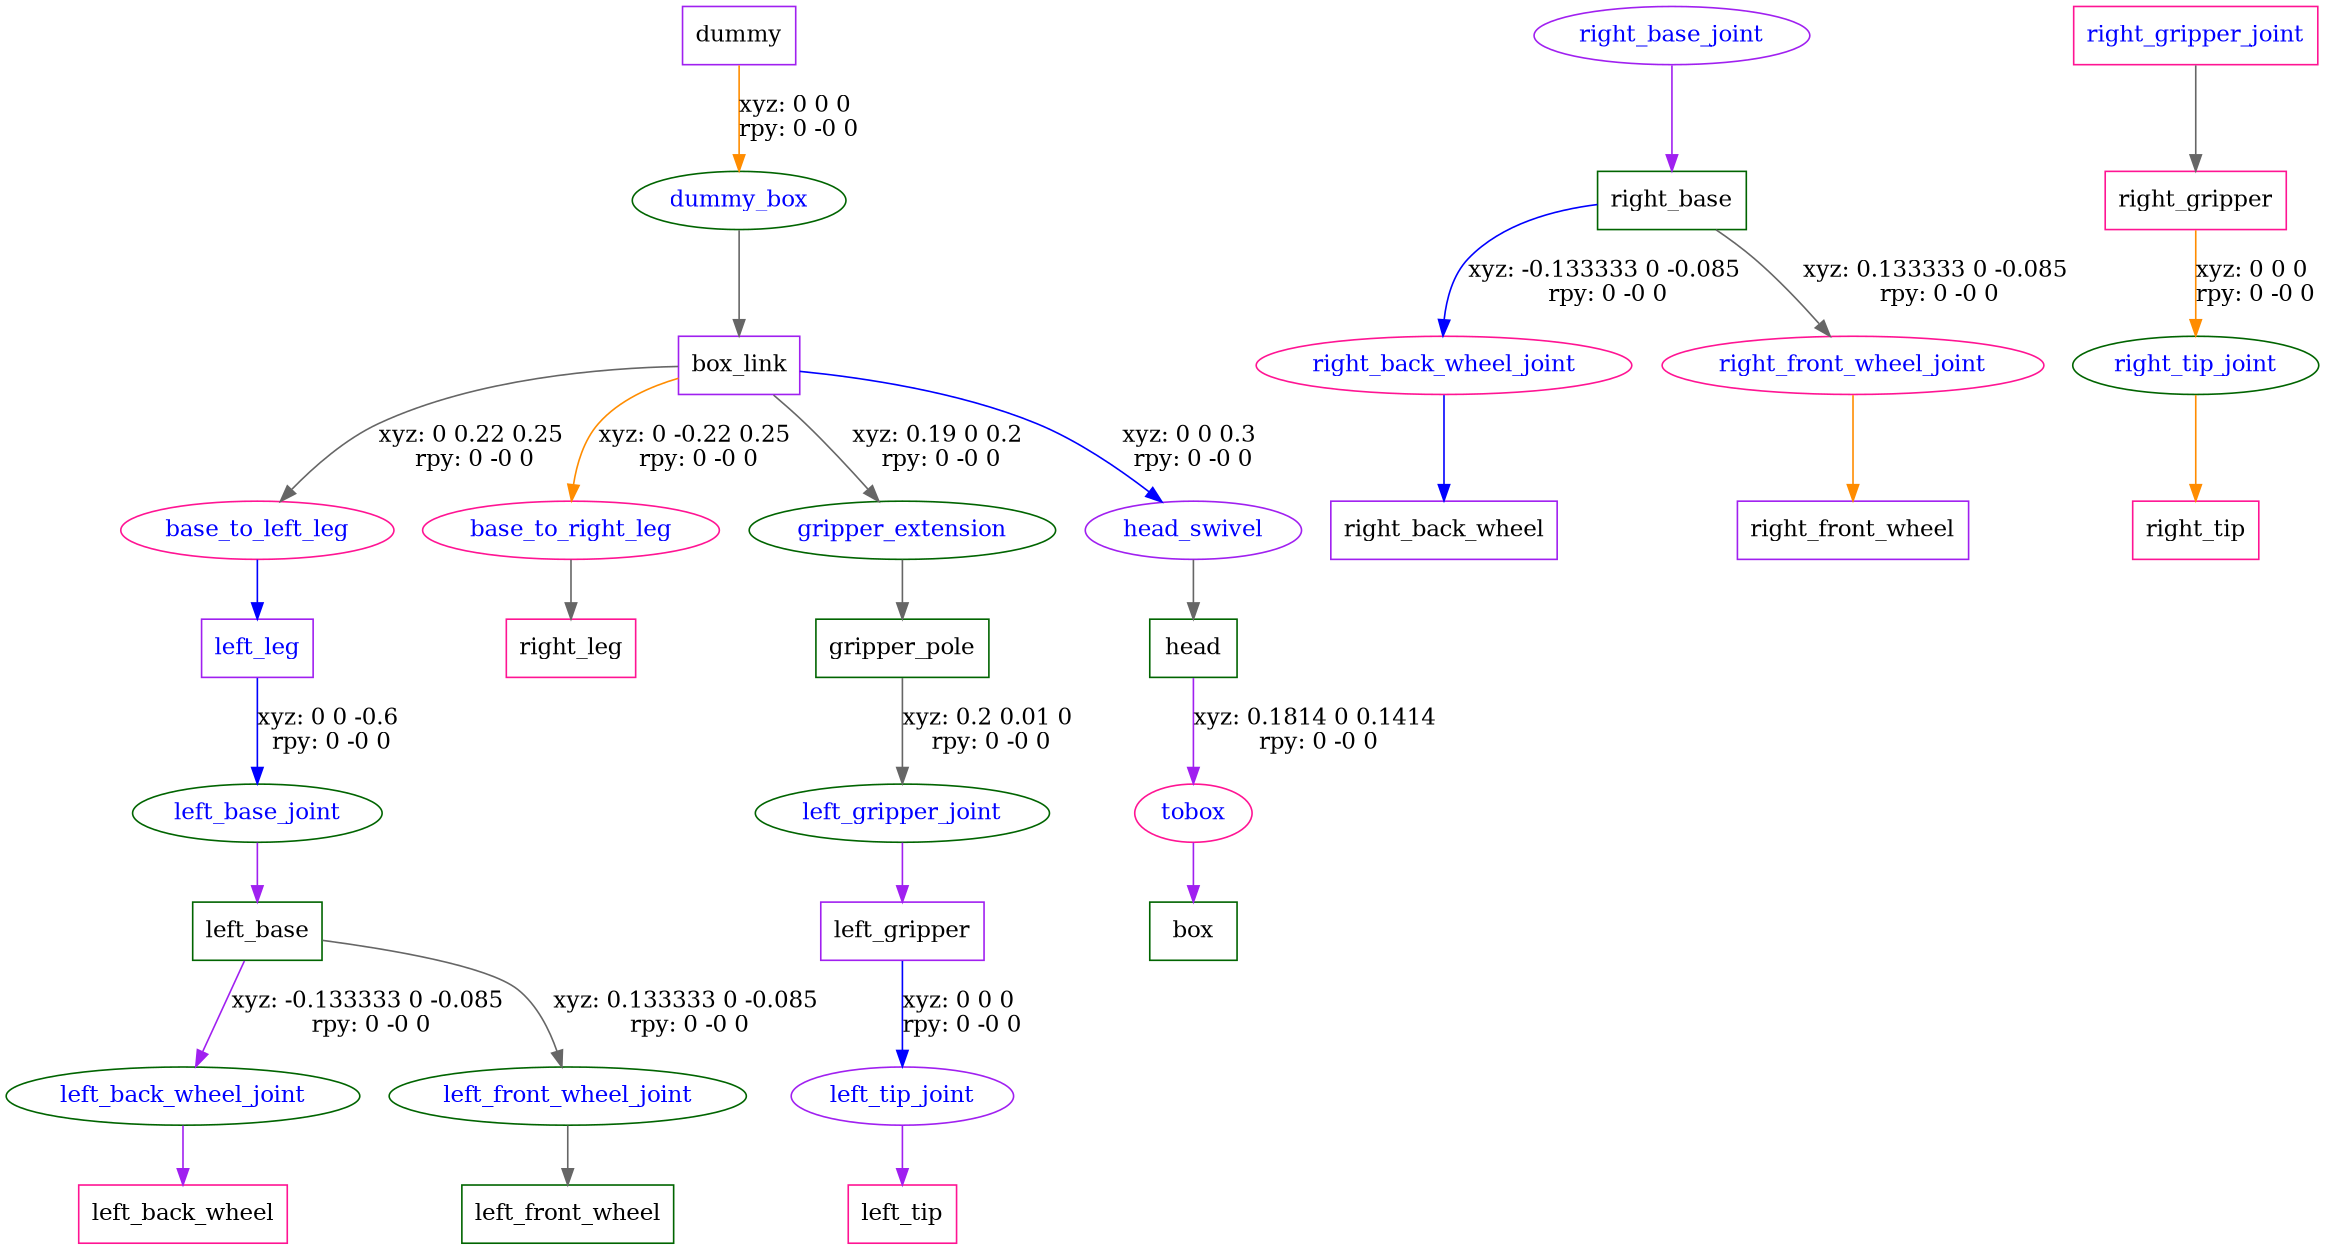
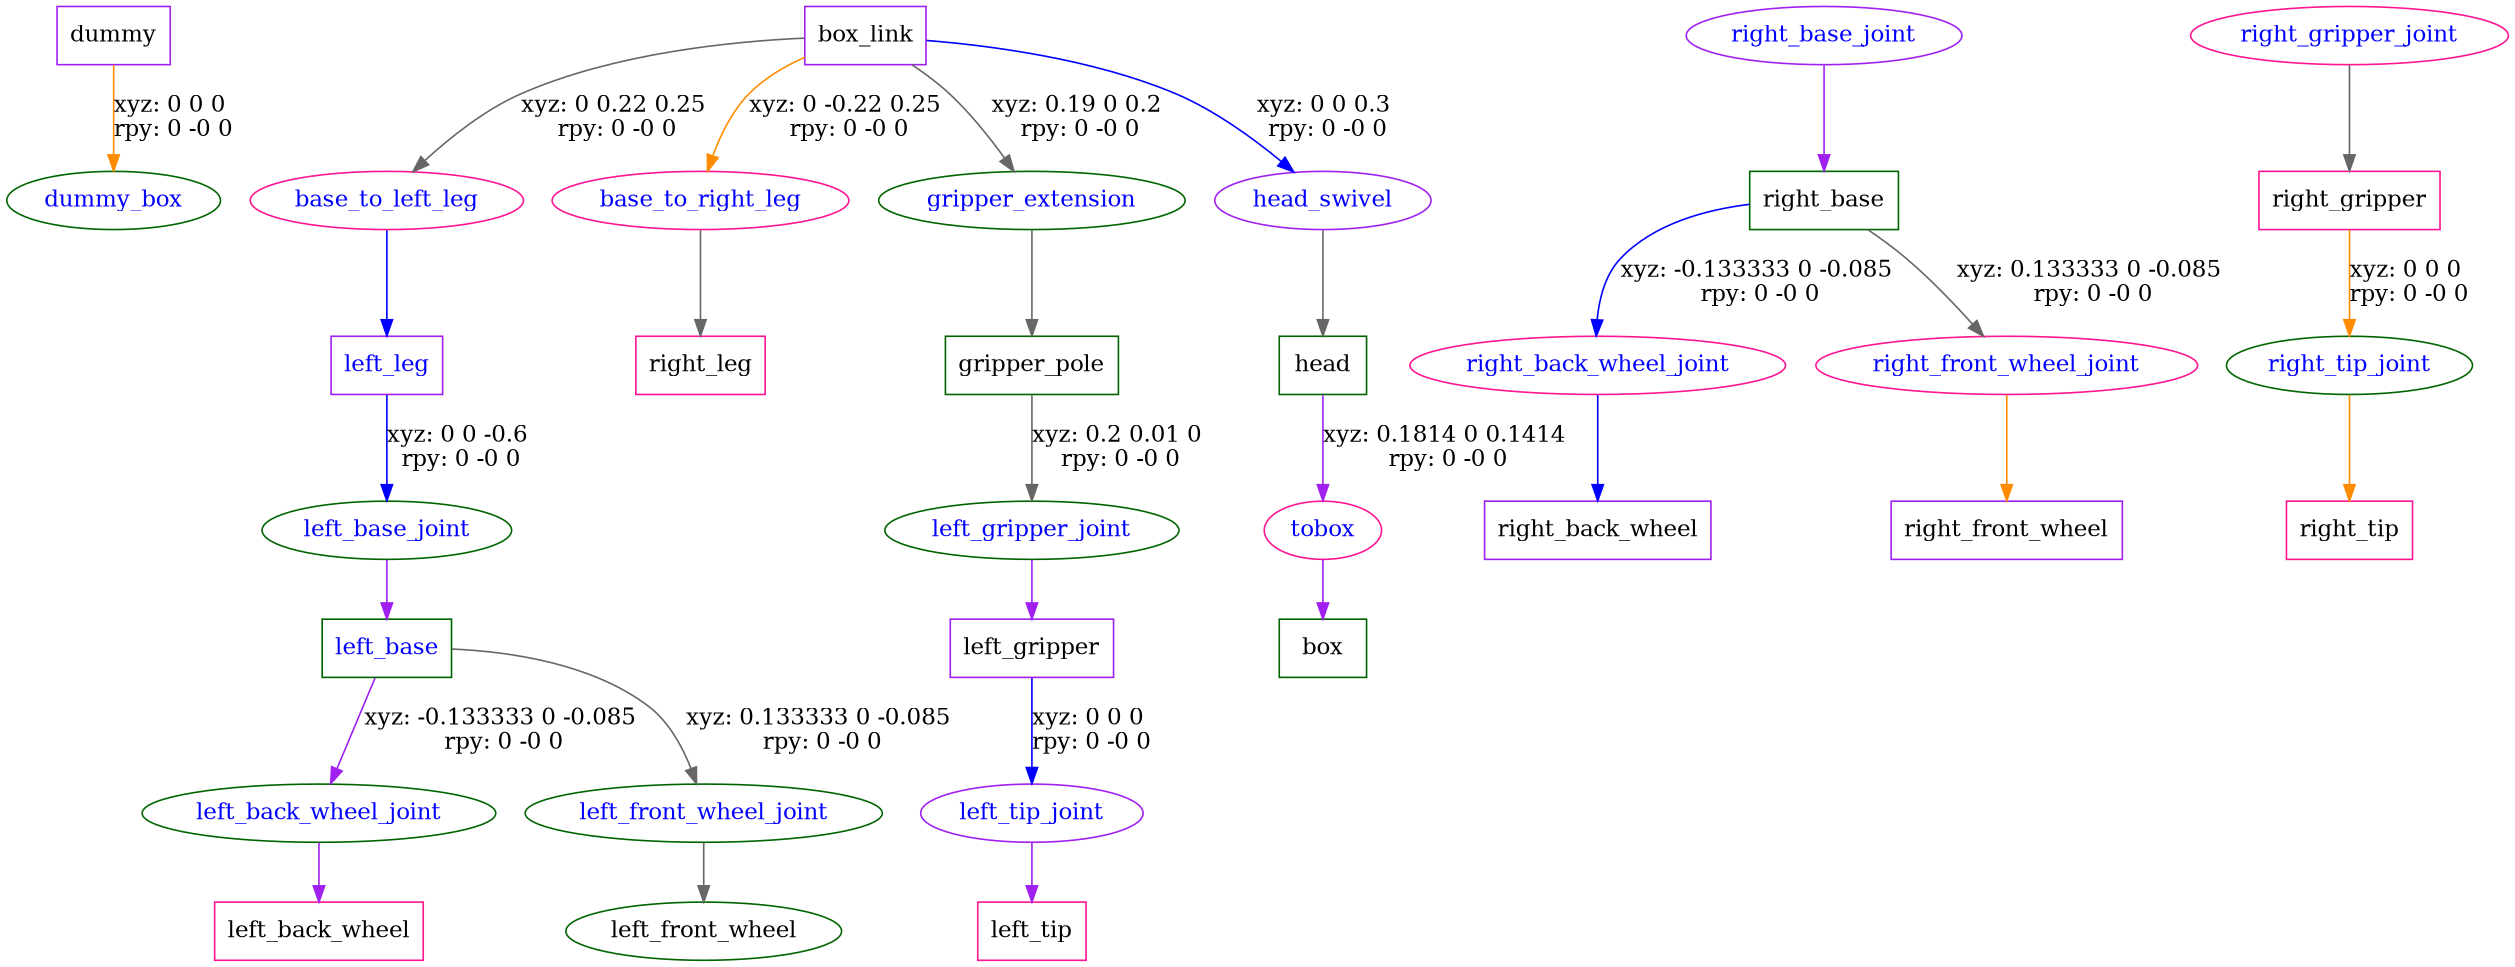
(2196, 36) -> (2350, 36)
(739, 275) -> none
(257, 931) -> (387, 648)
(568, 1214) -> (704, 931)
